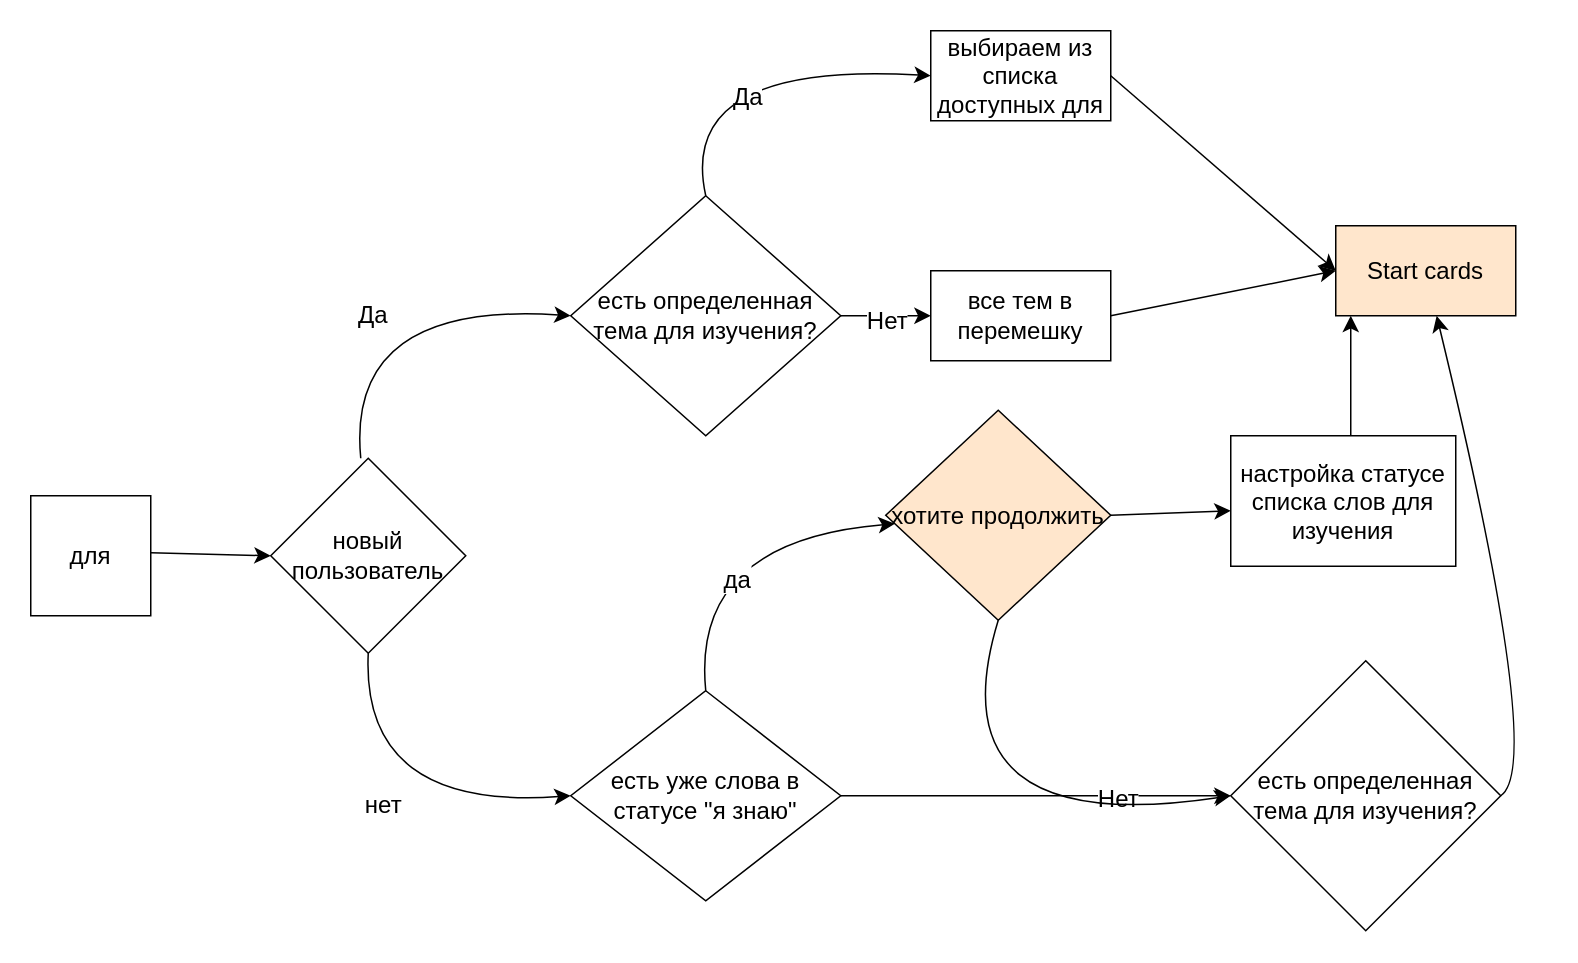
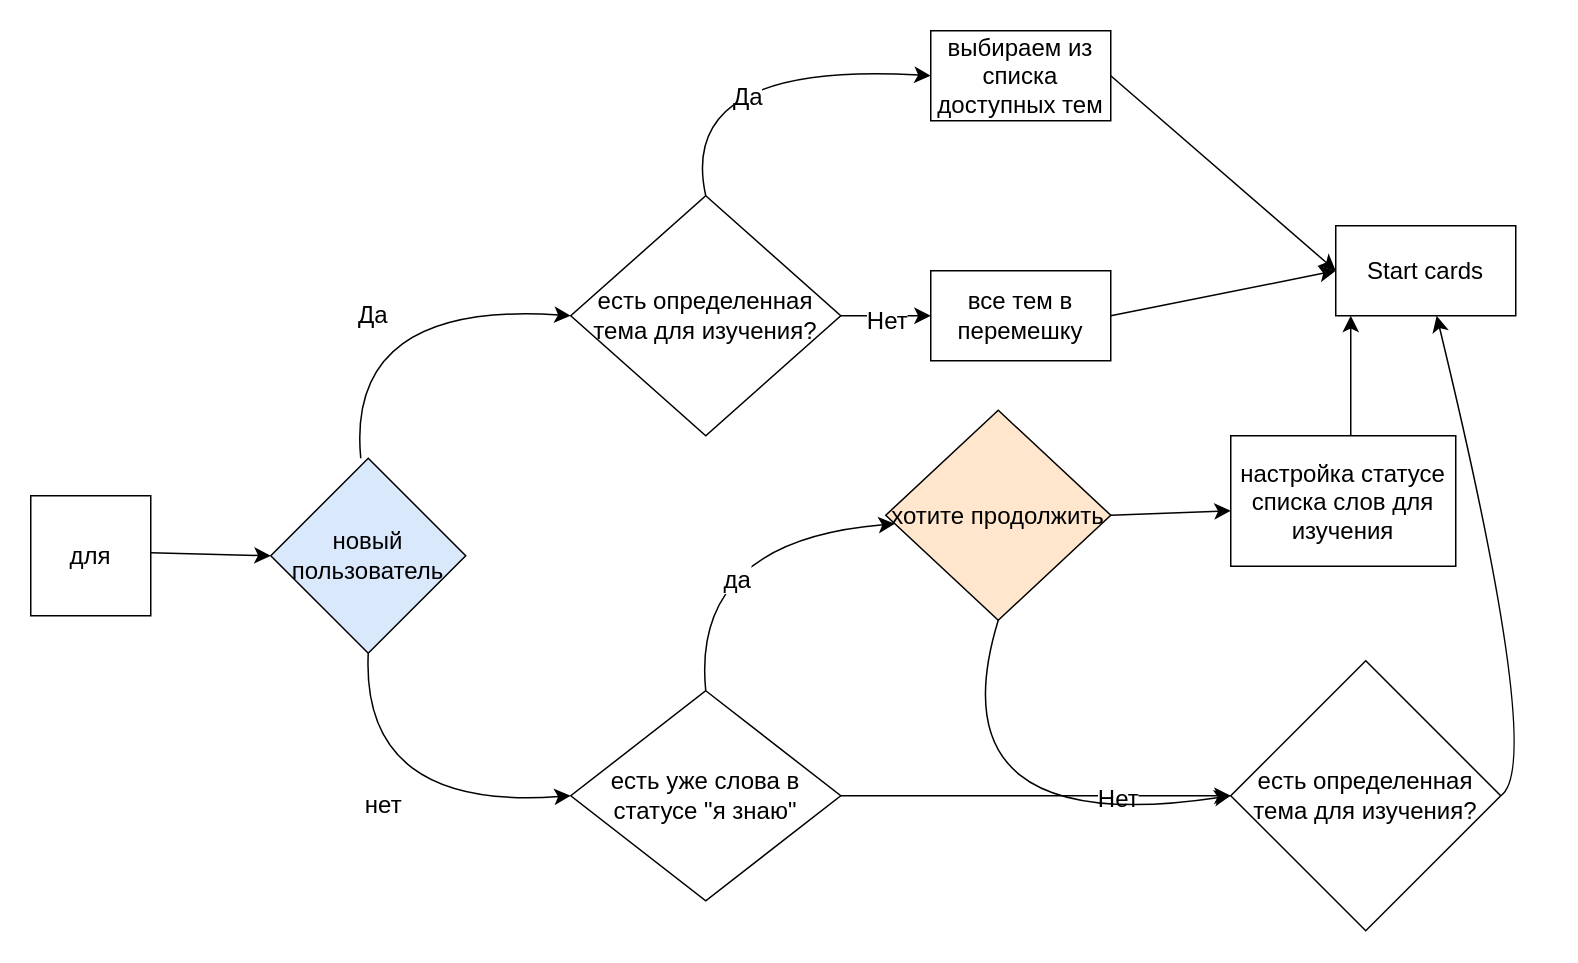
(1021, 76) -> (1021, 76)
(1426, 271) -> (1426, 271)
(368, 556) -> (368, 556)
